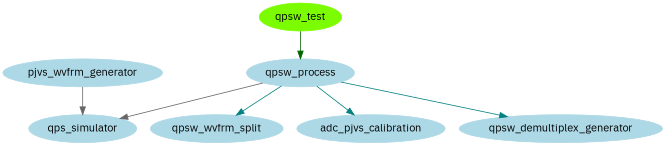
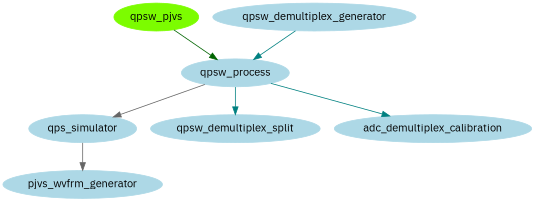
(300, 17) -> (156, 17)
(83, 97) -> (83, 153)
(420, 99) -> (278, 43)
(217, 129) -> (235, 129)
(371, 129) -> (433, 129)
